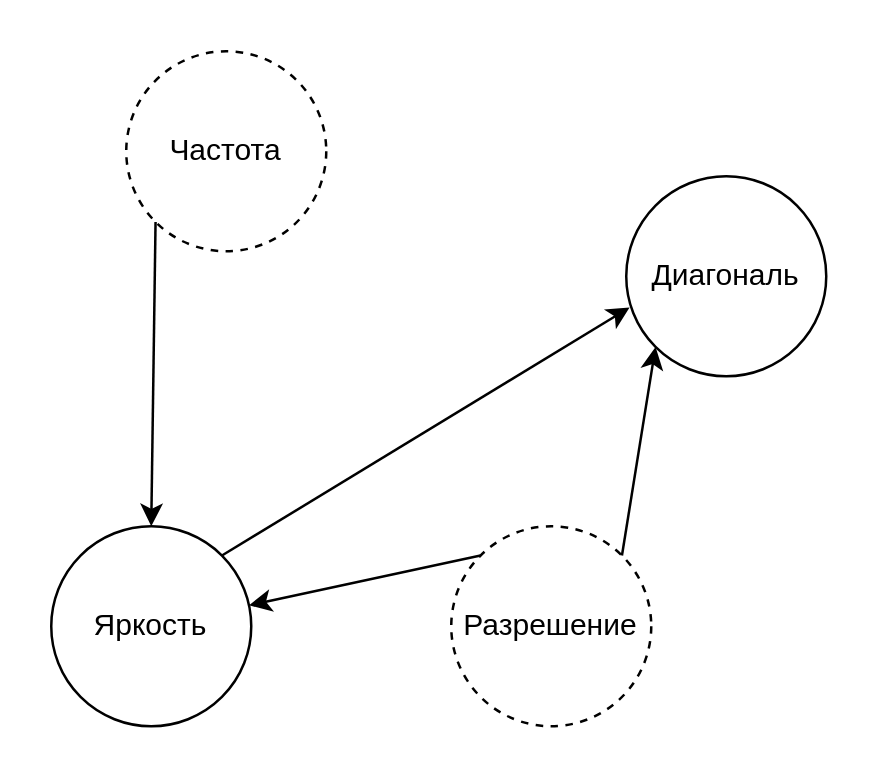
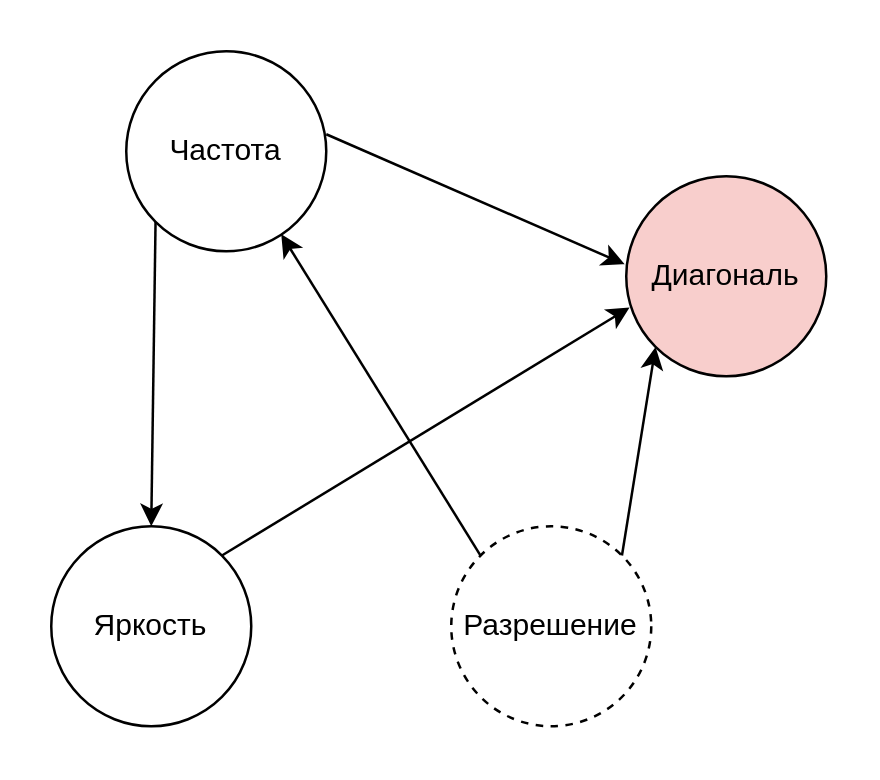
(226, 151) -> (226, 151)
none -> (468, 196)
(726, 276) -> (726, 276)
(373, 579) -> (349, 343)
